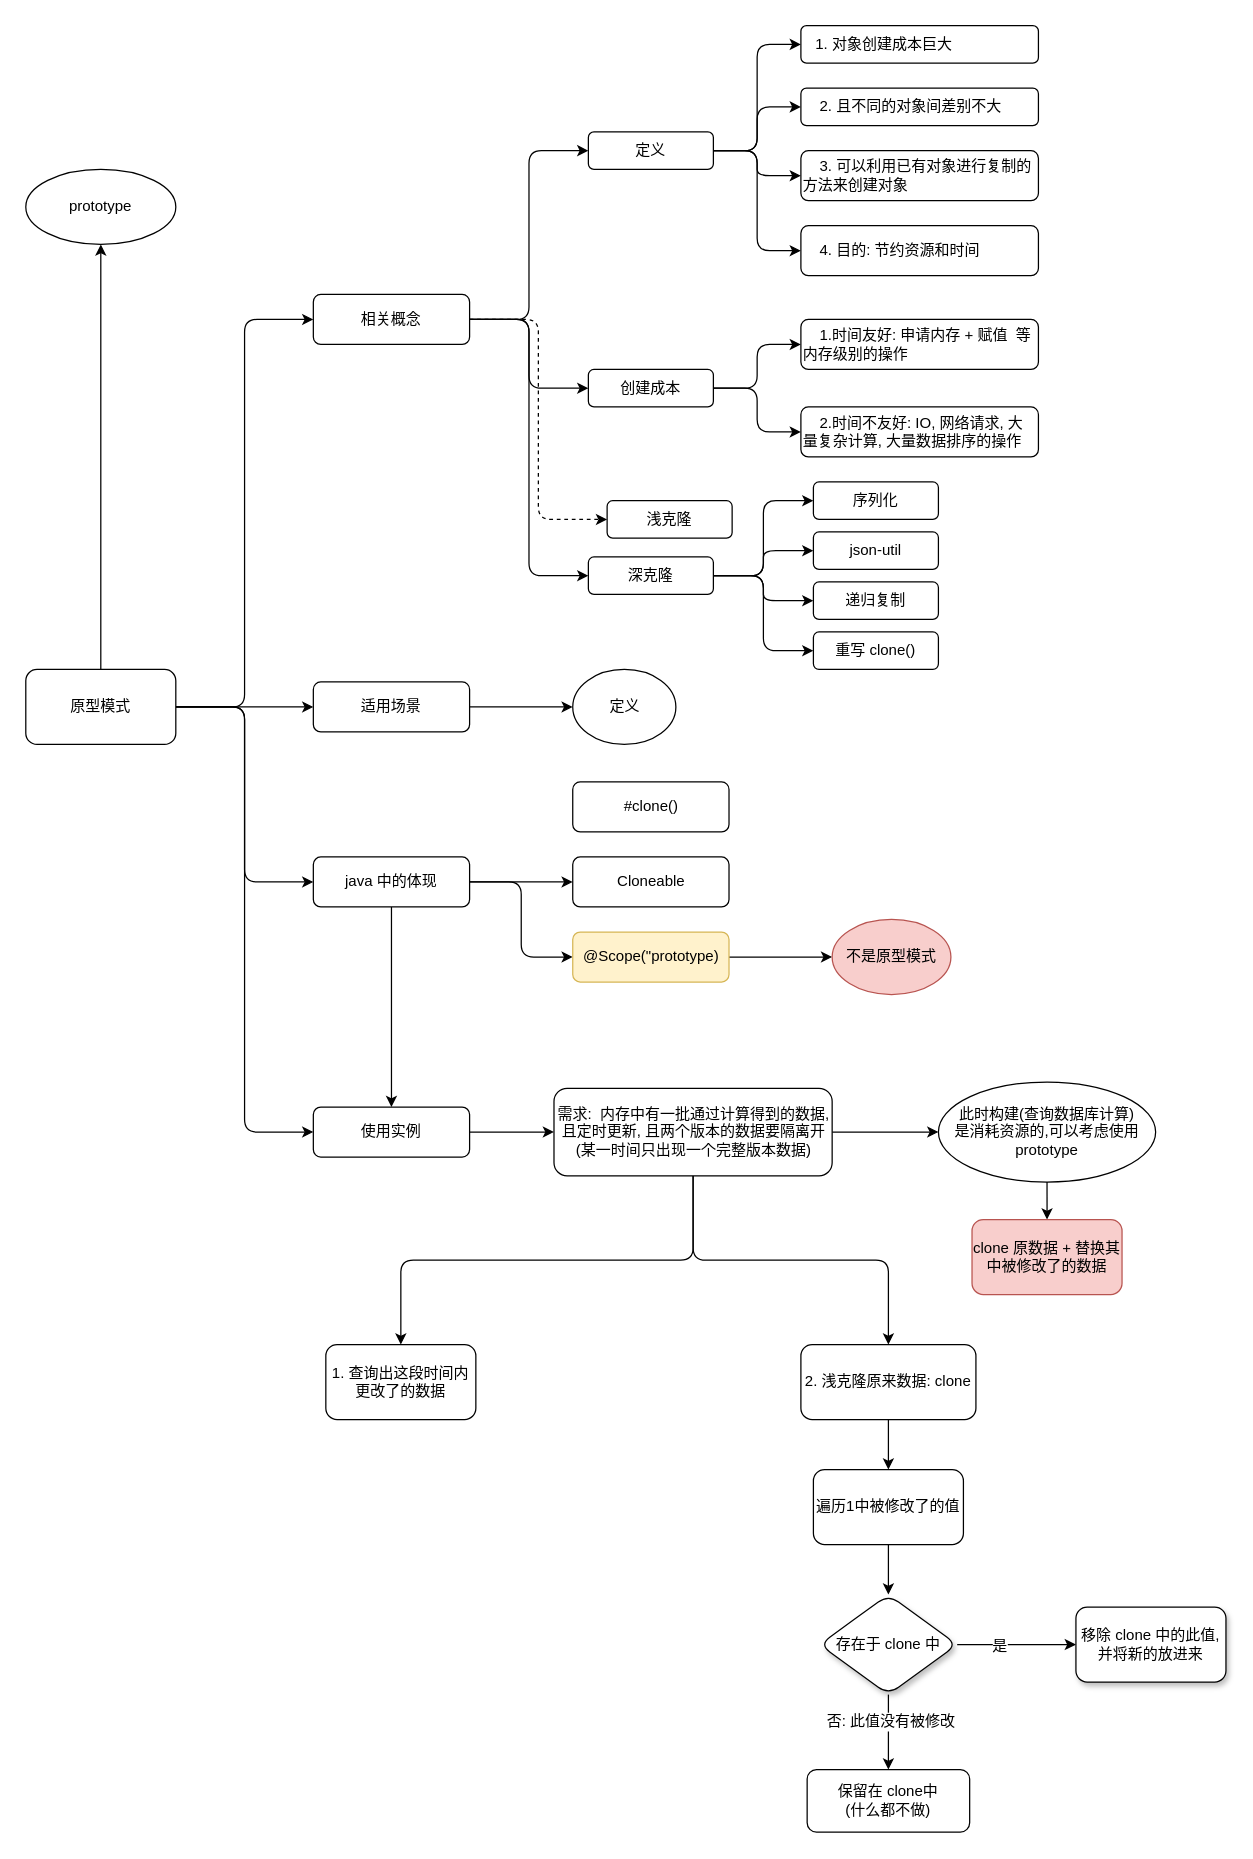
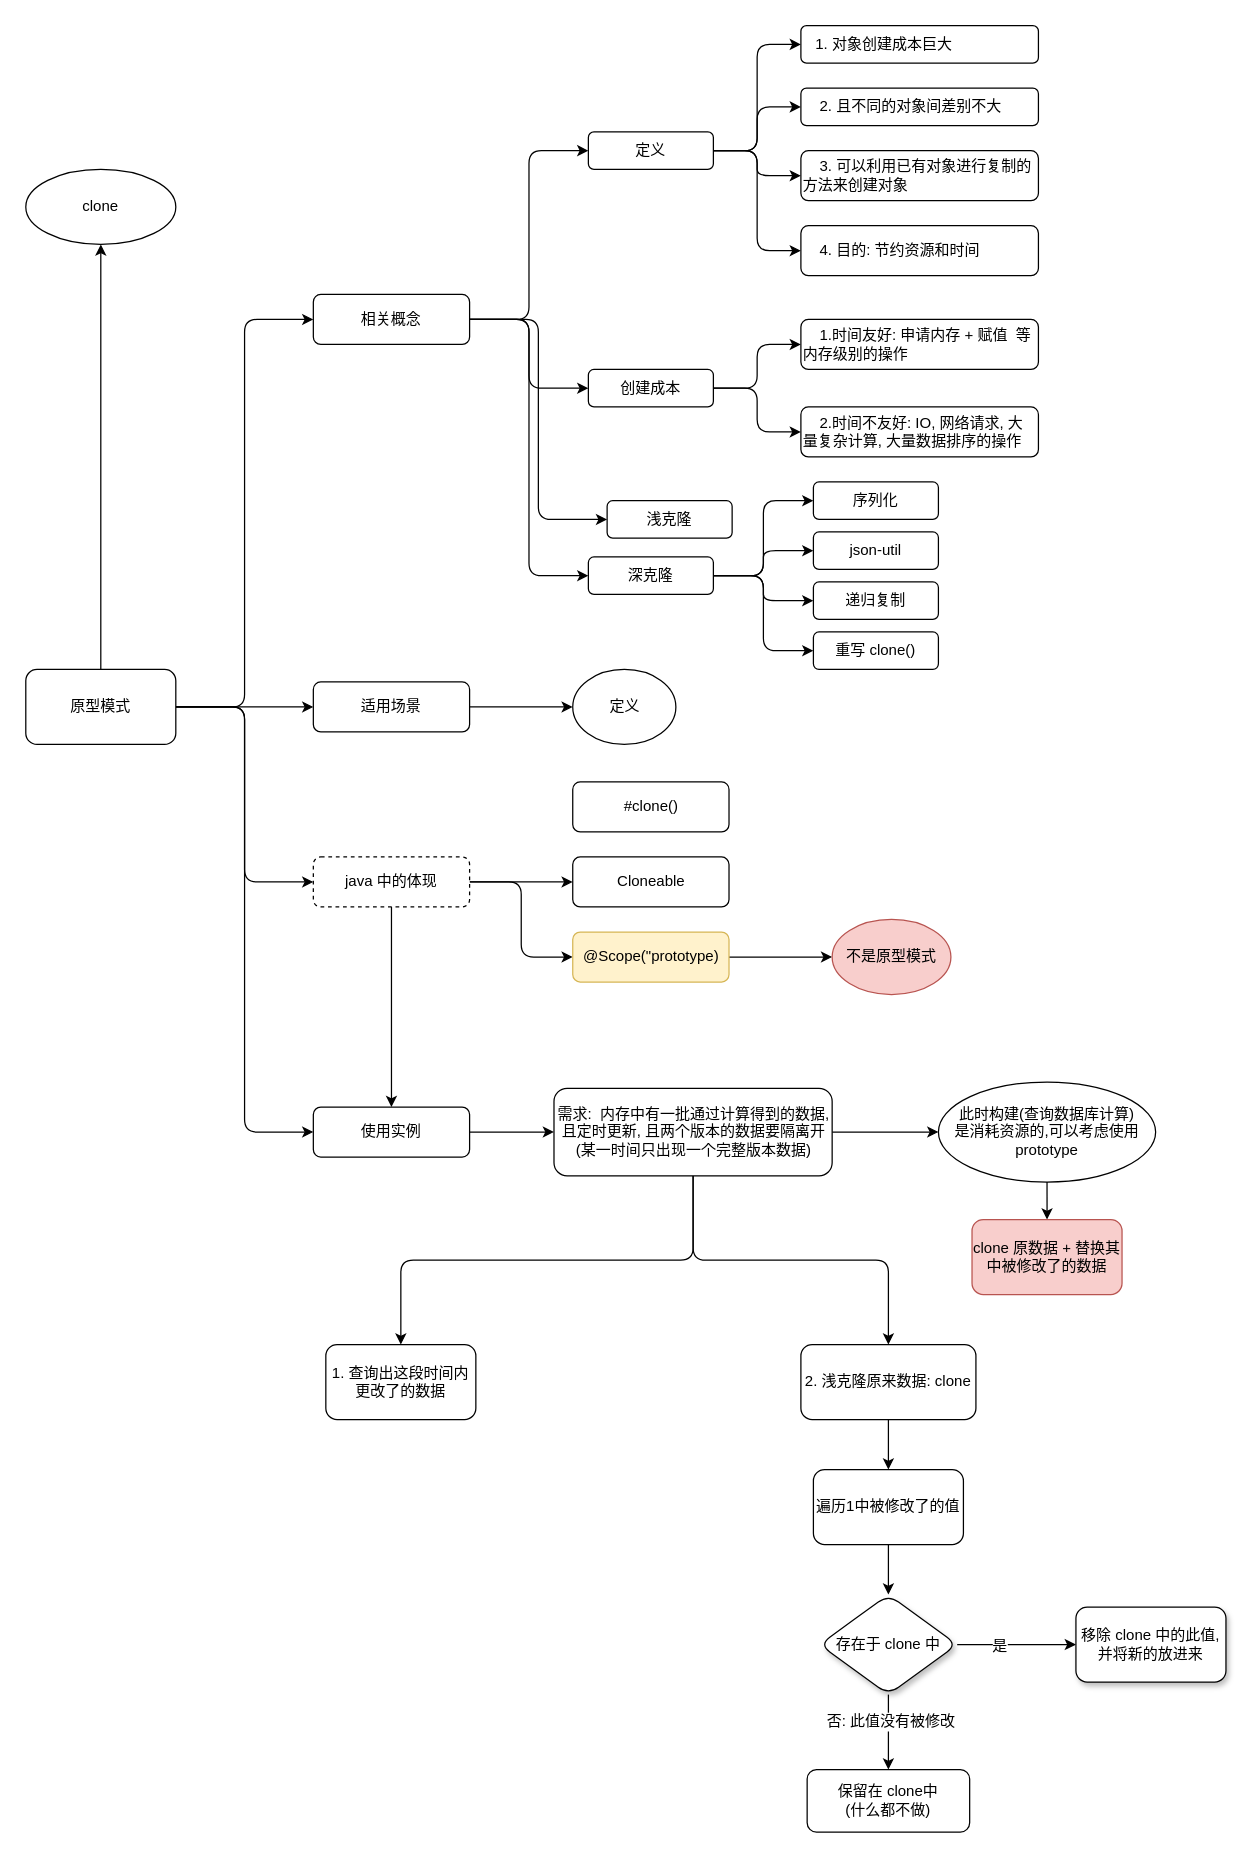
(101, 207) -> (101, 207)
(538, 441) -> (538, 441)
(391, 882) -> (391, 882)
